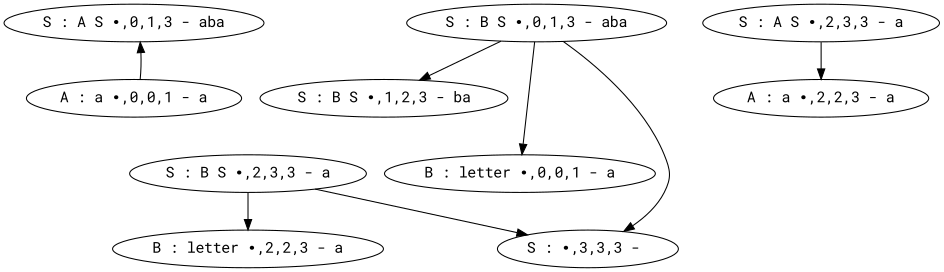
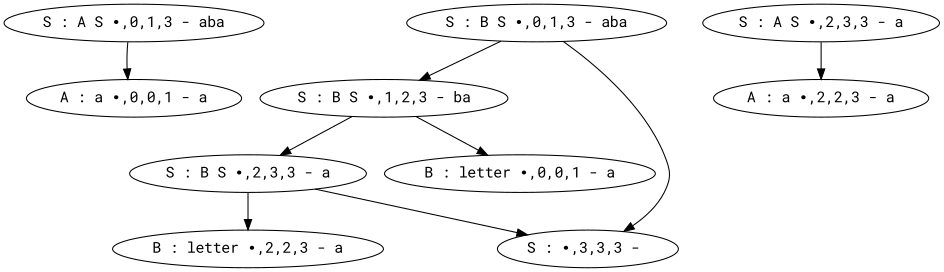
(141, 66) -> (127, 56)
(529, 93) -> (447, 133)
none -> (321, 133)
